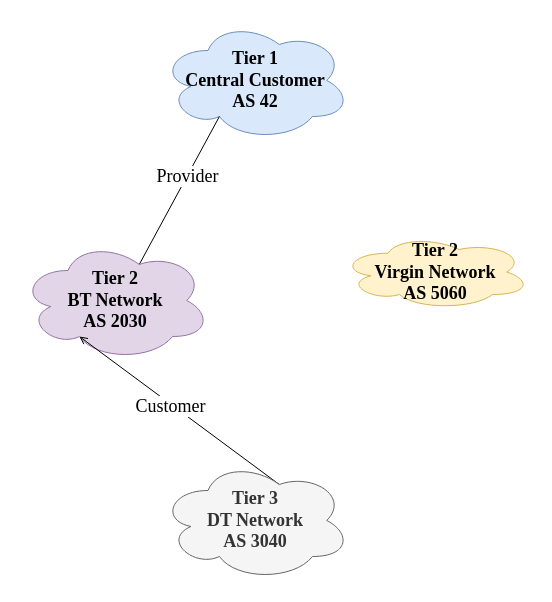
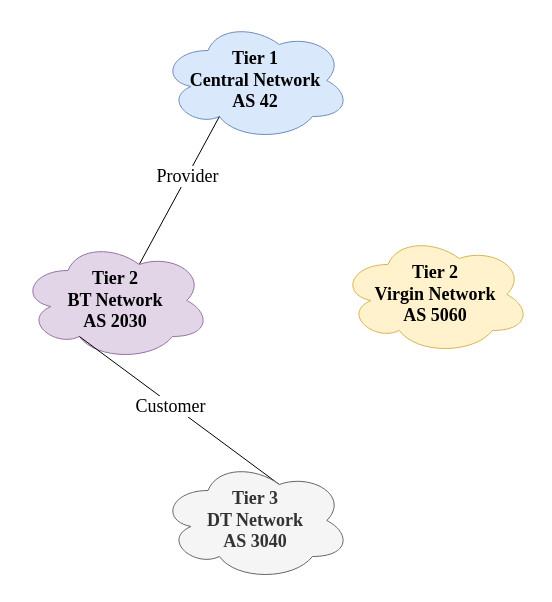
(256, 81) -> (256, 81)
(436, 272) -> (436, 295)
(84, 340) -> (83, 339)
